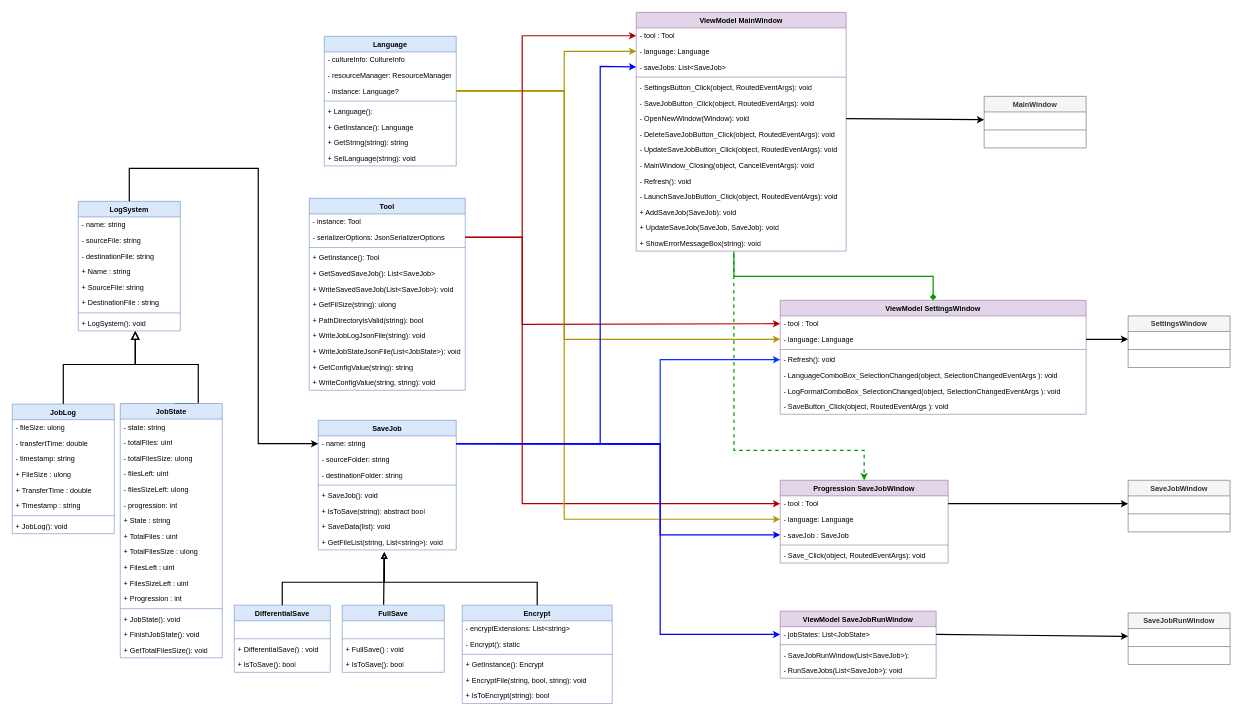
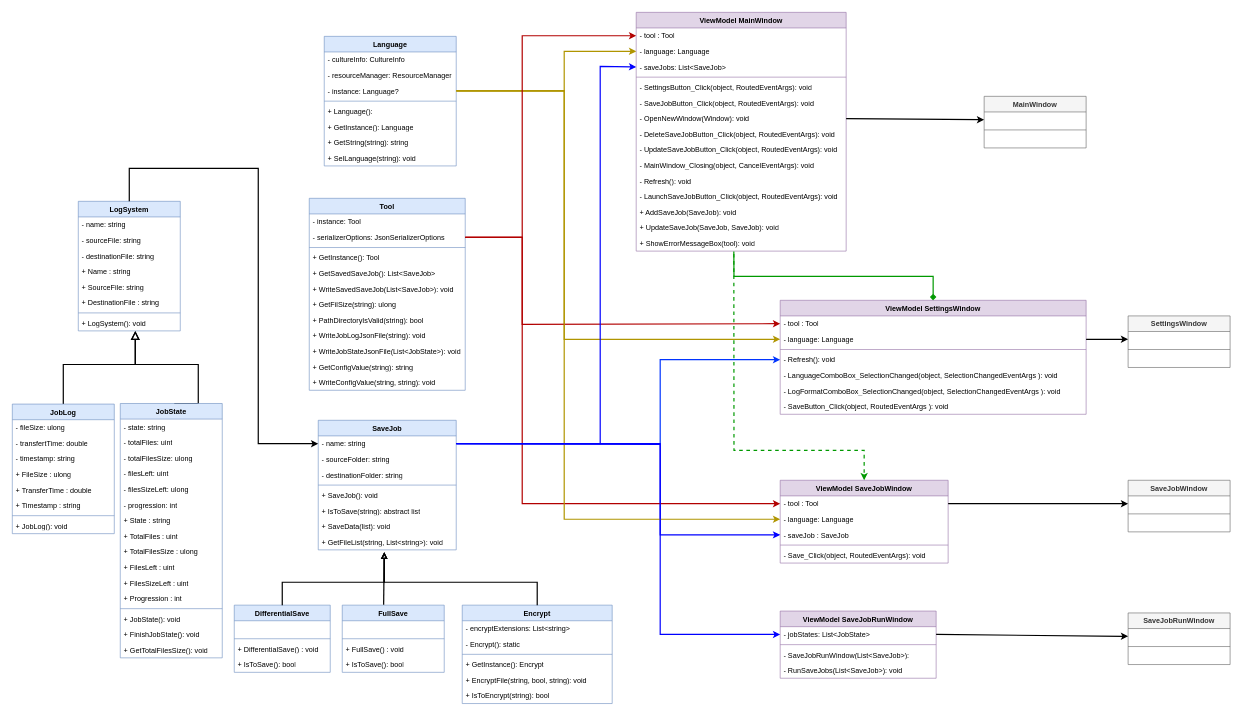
(706, 244) -> (702, 244)
(864, 489) -> (864, 489)
(383, 512) -> (382, 512)
